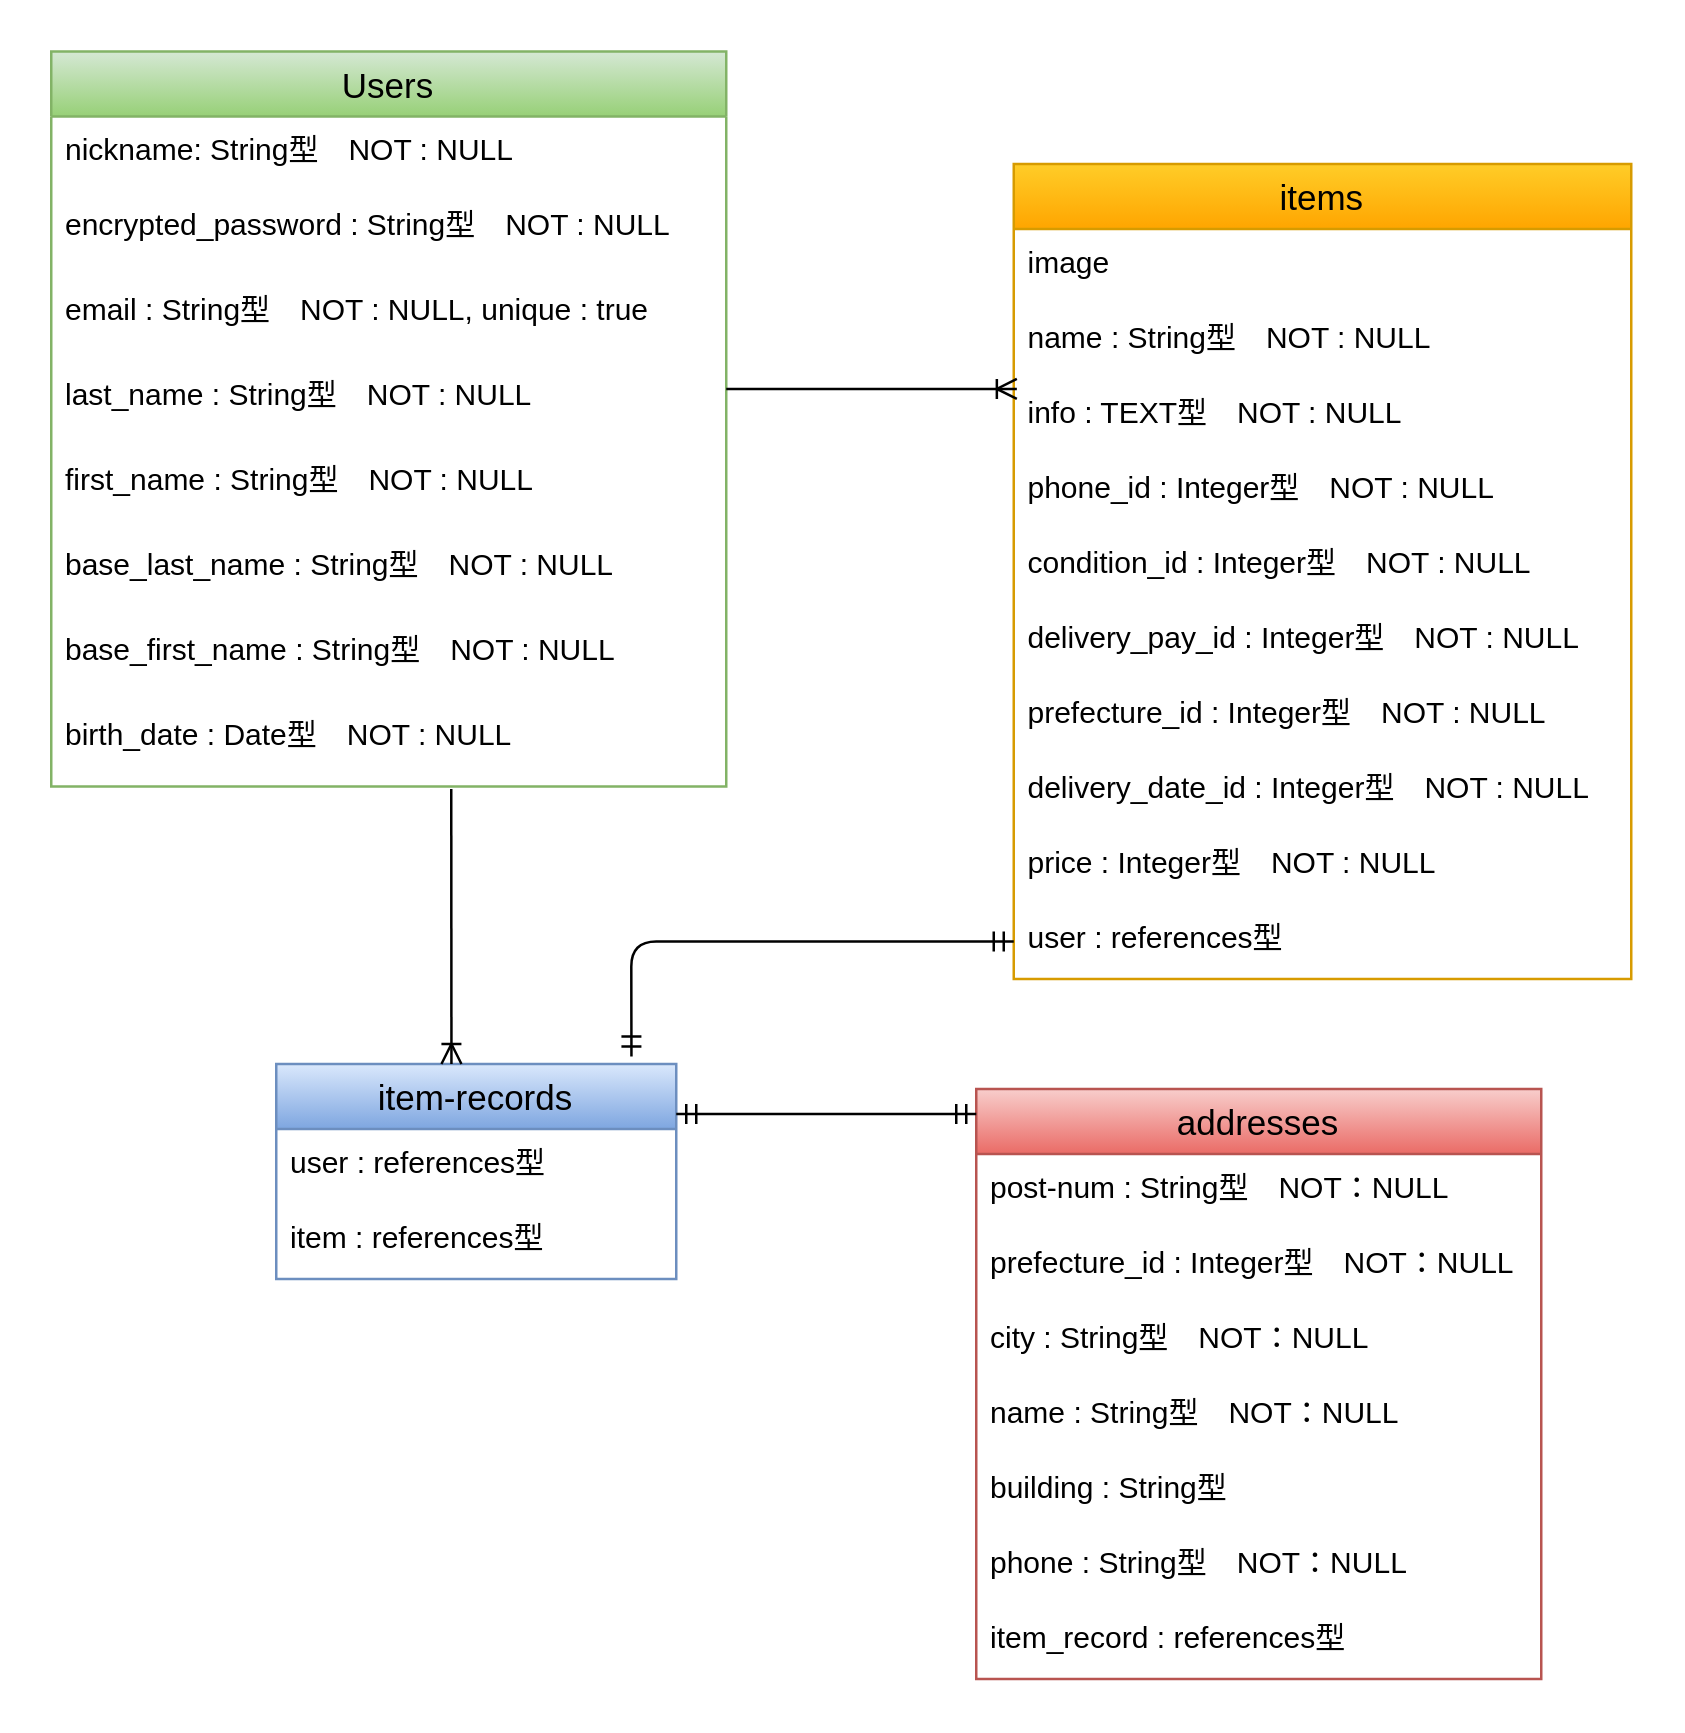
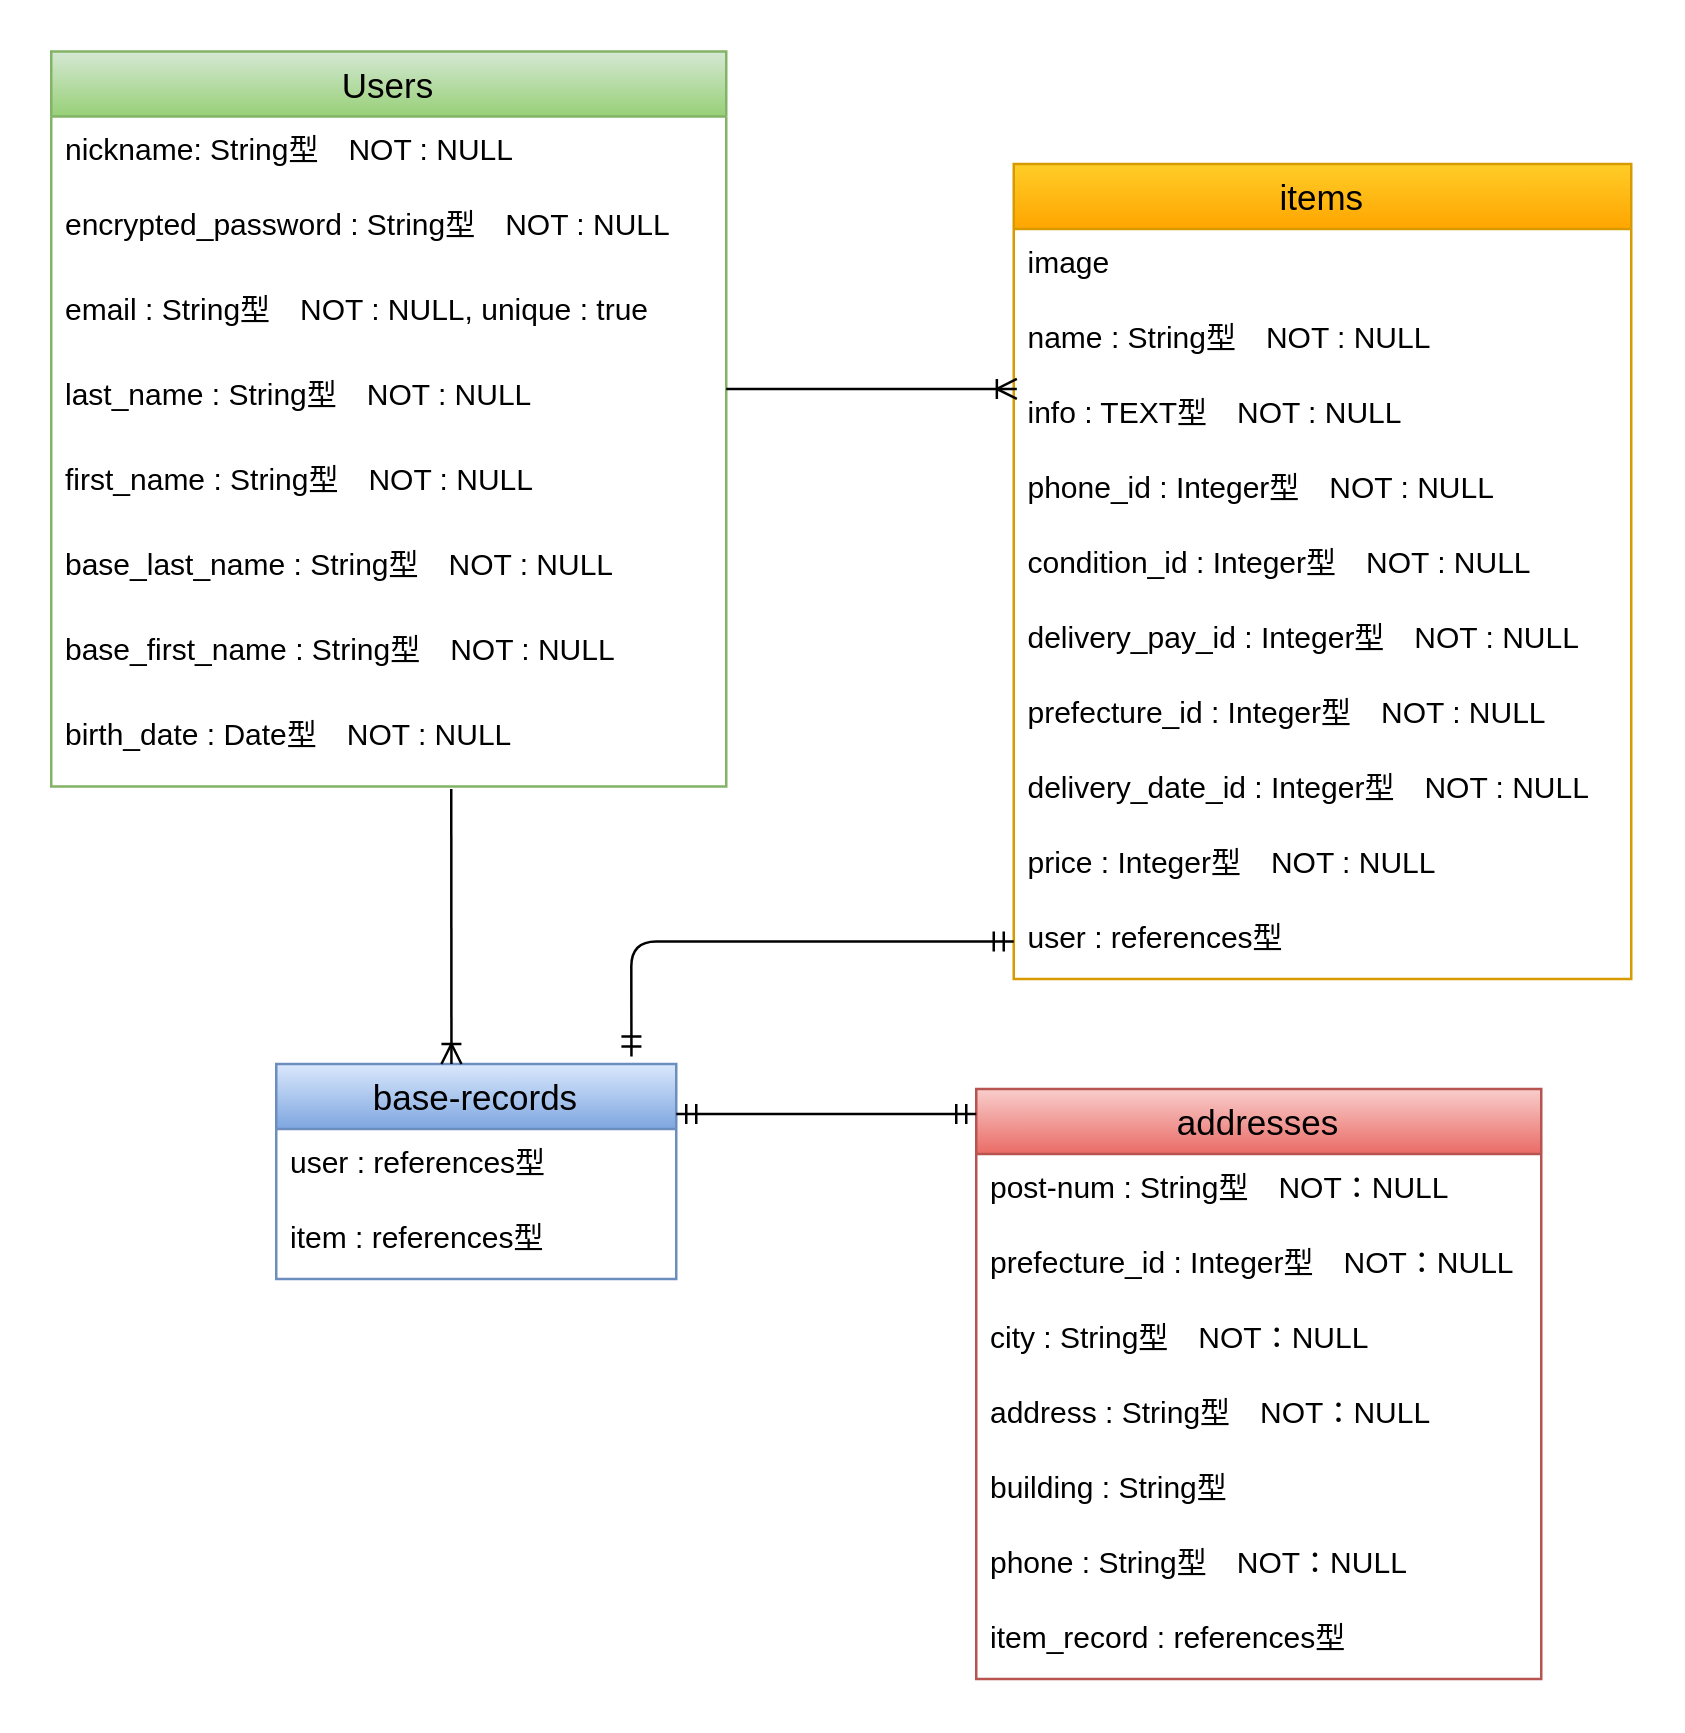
(475, 1098) -> (475, 1098)
(1187, 1413) -> (1213, 1413)
